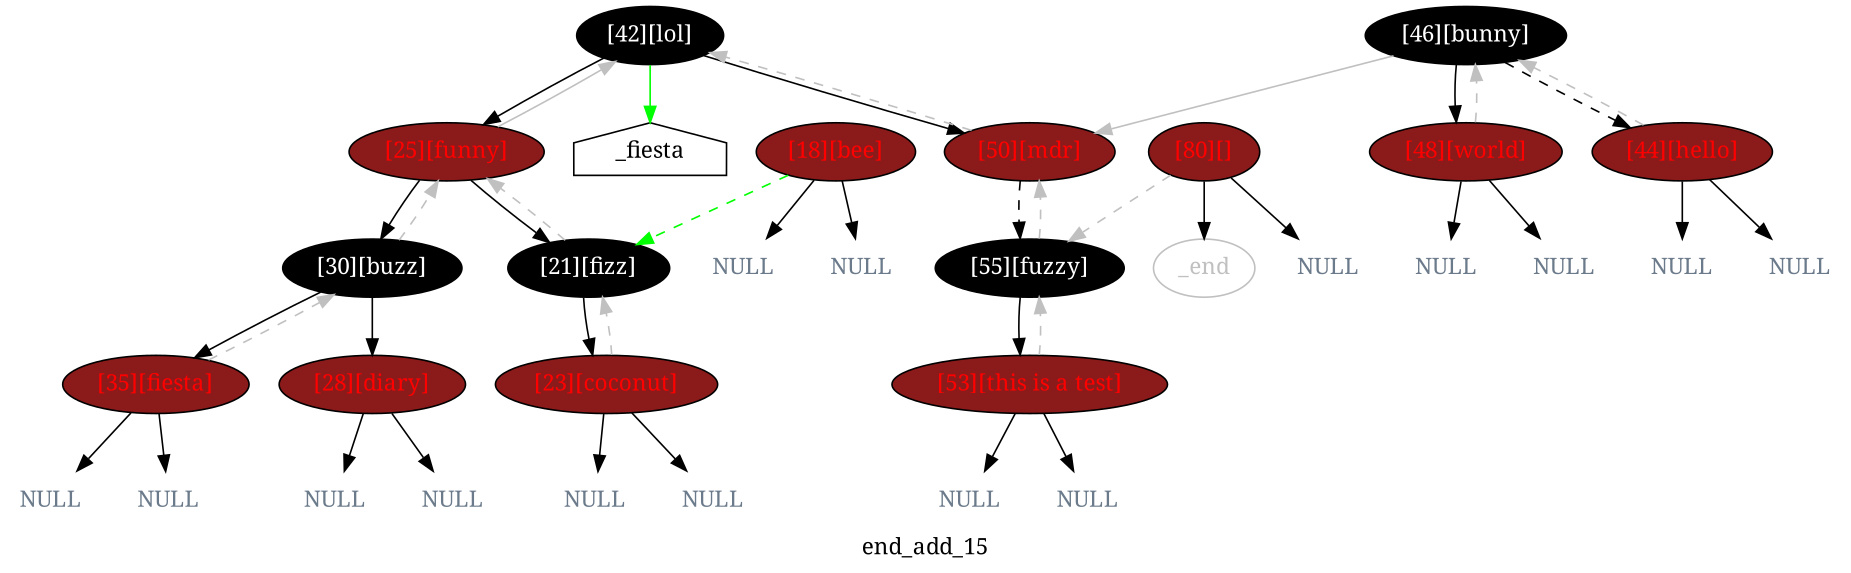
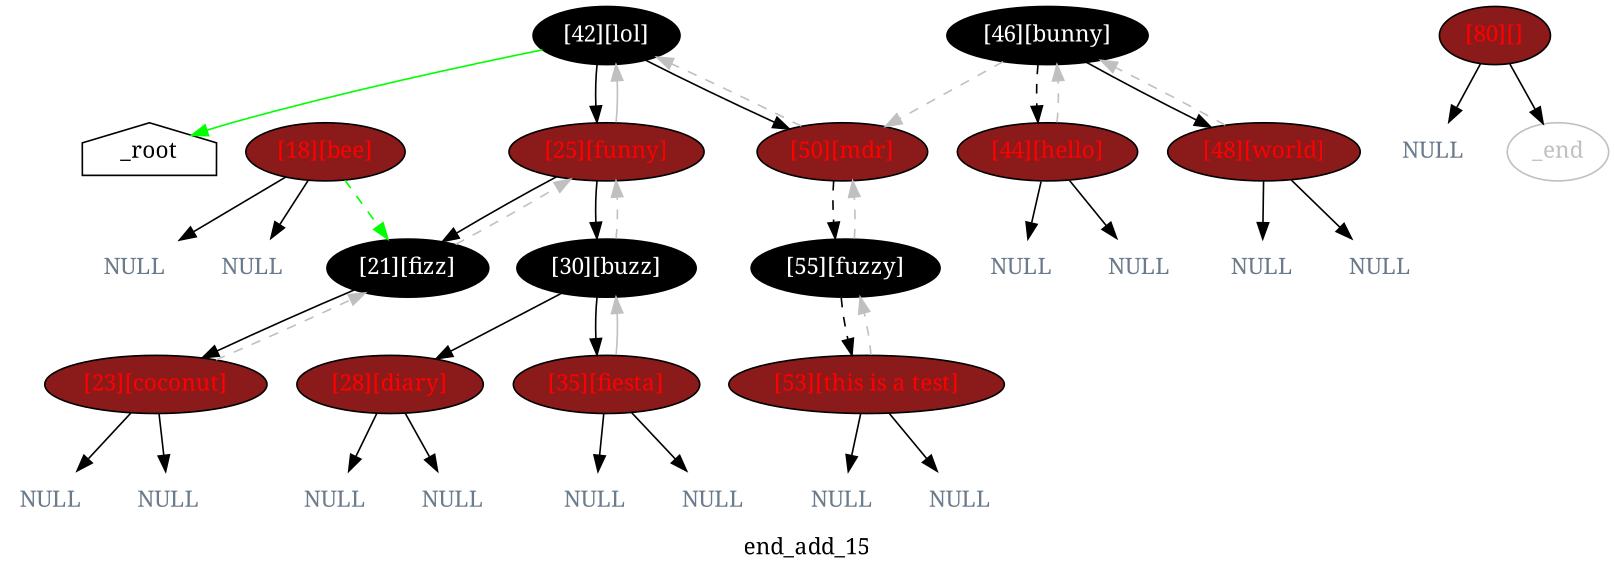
(1252, 92) -> (951, 90)
(650, 152) -> (149, 152)
(1127, 204) -> none
(1019, 318) -> (844, 319)
(264, 332) -> (617, 334)
